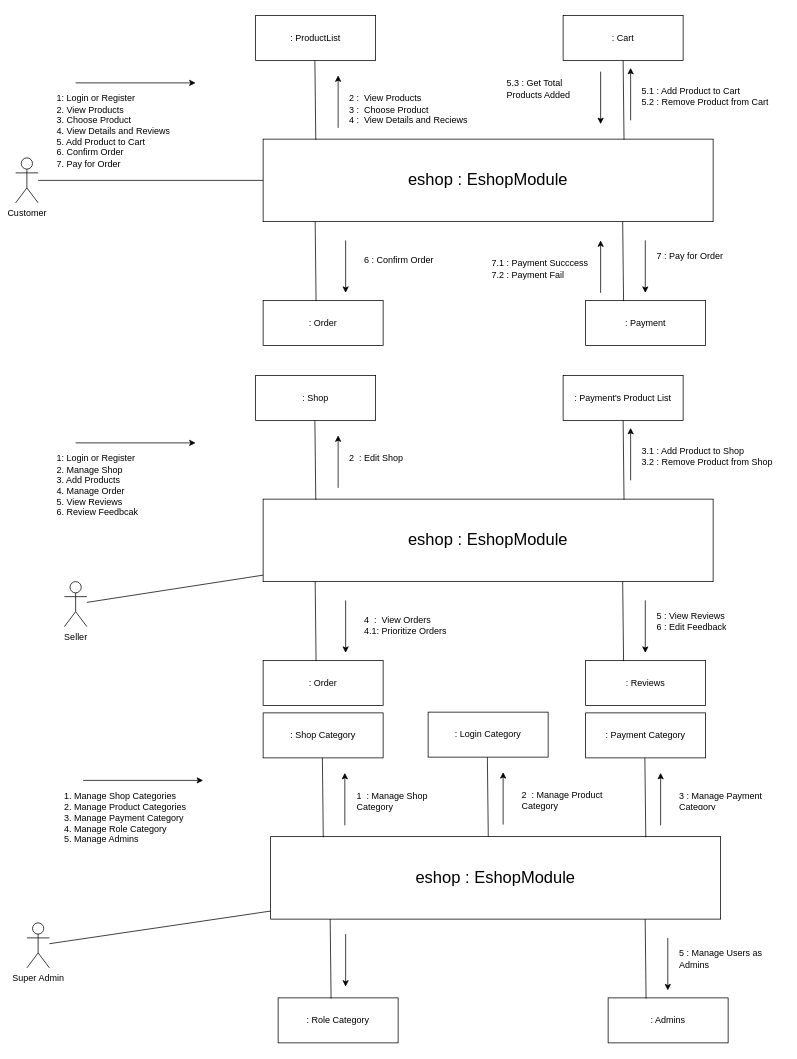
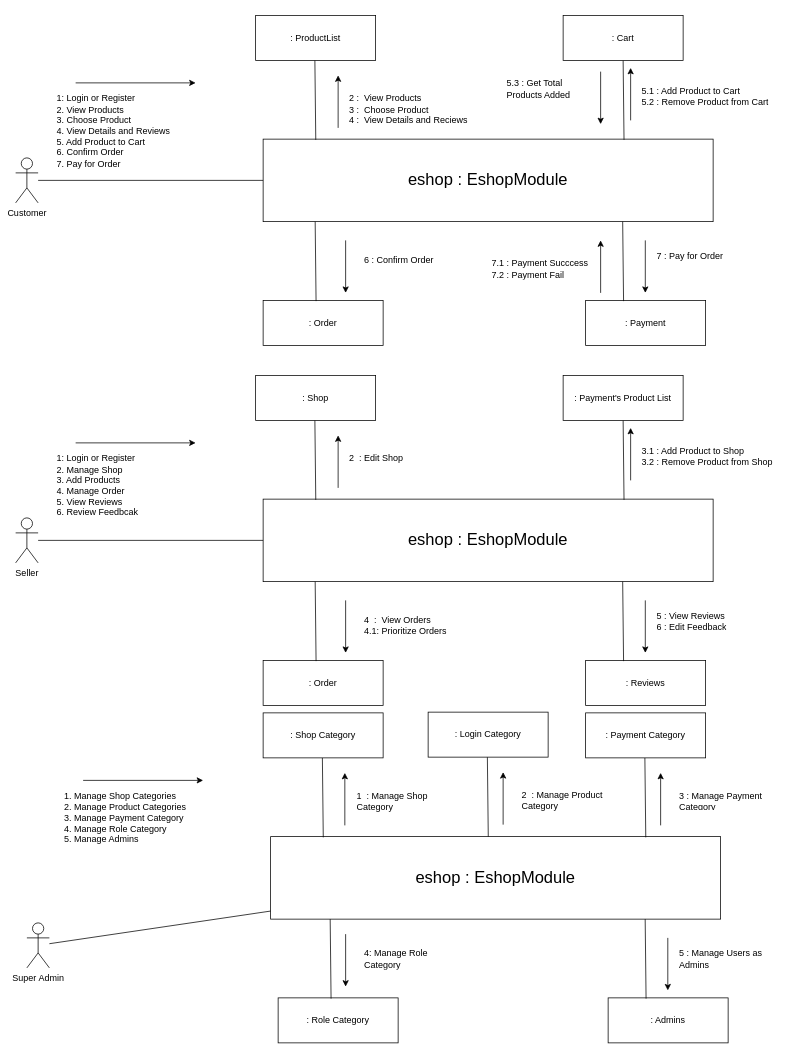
(75, 604) -> (27, 540)
none -> (405, 960)
